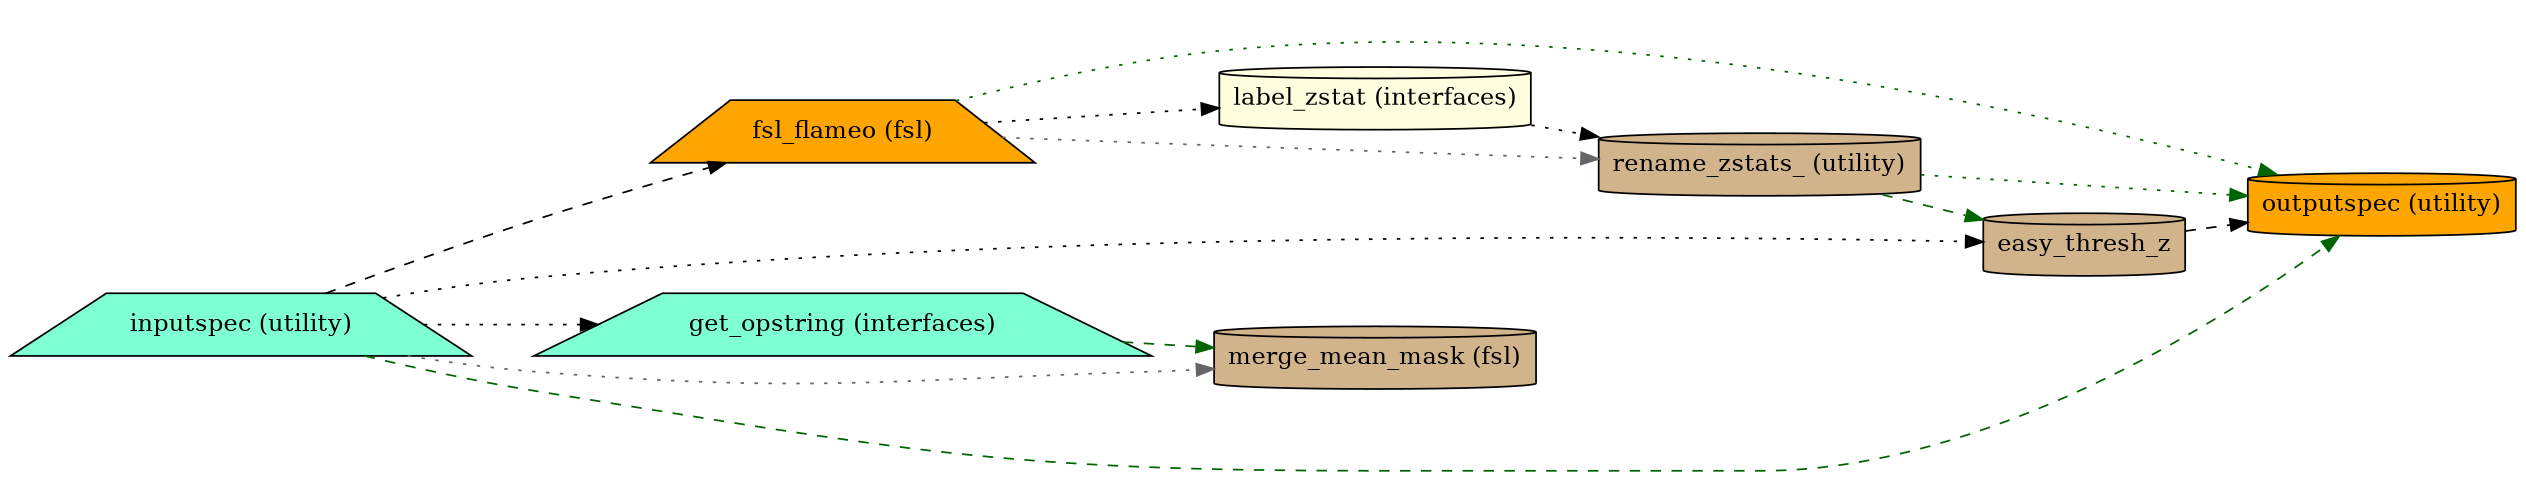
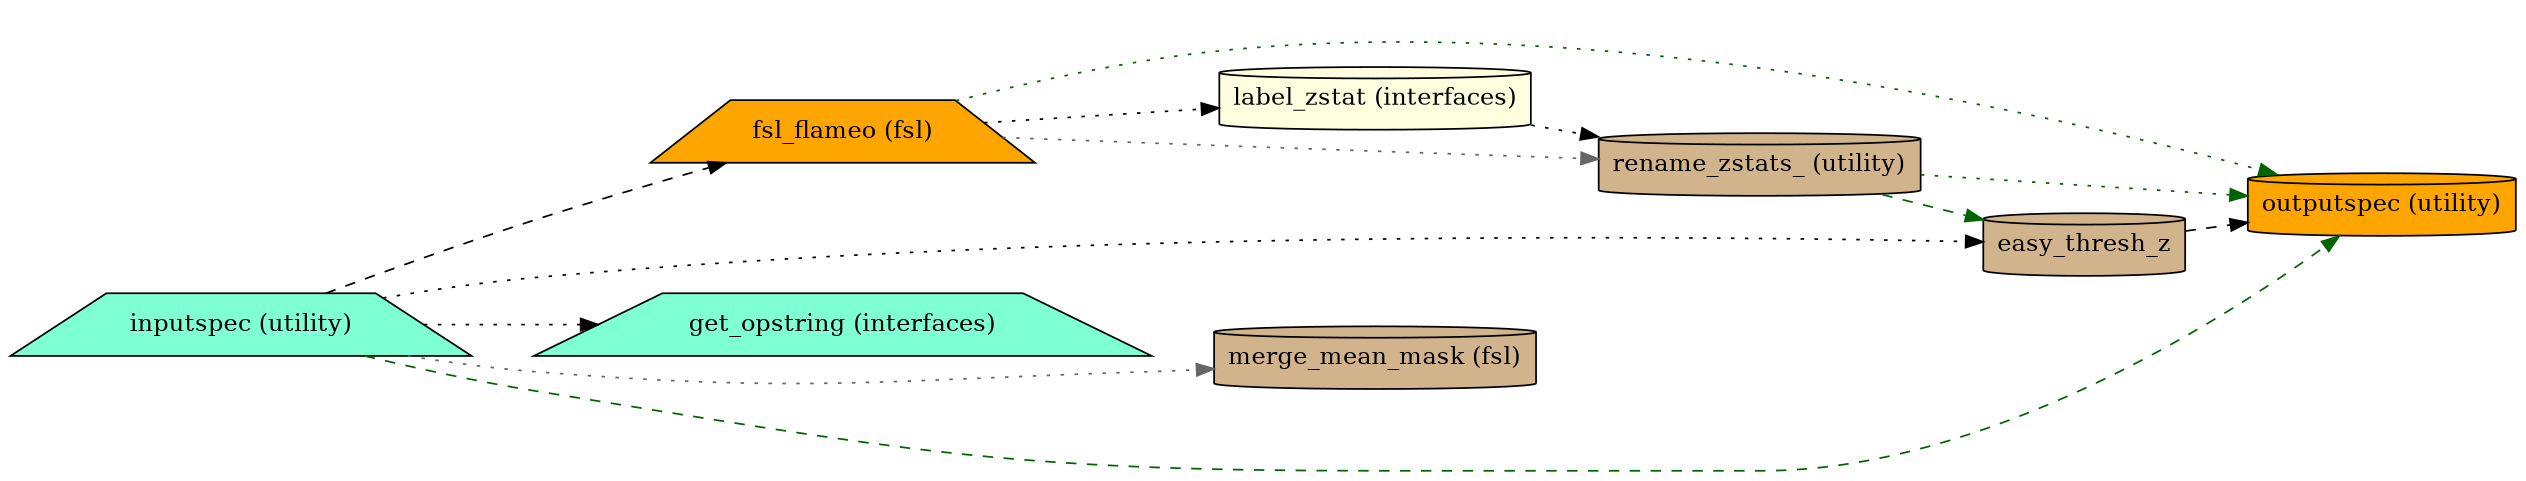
(1159, 344) -> none
